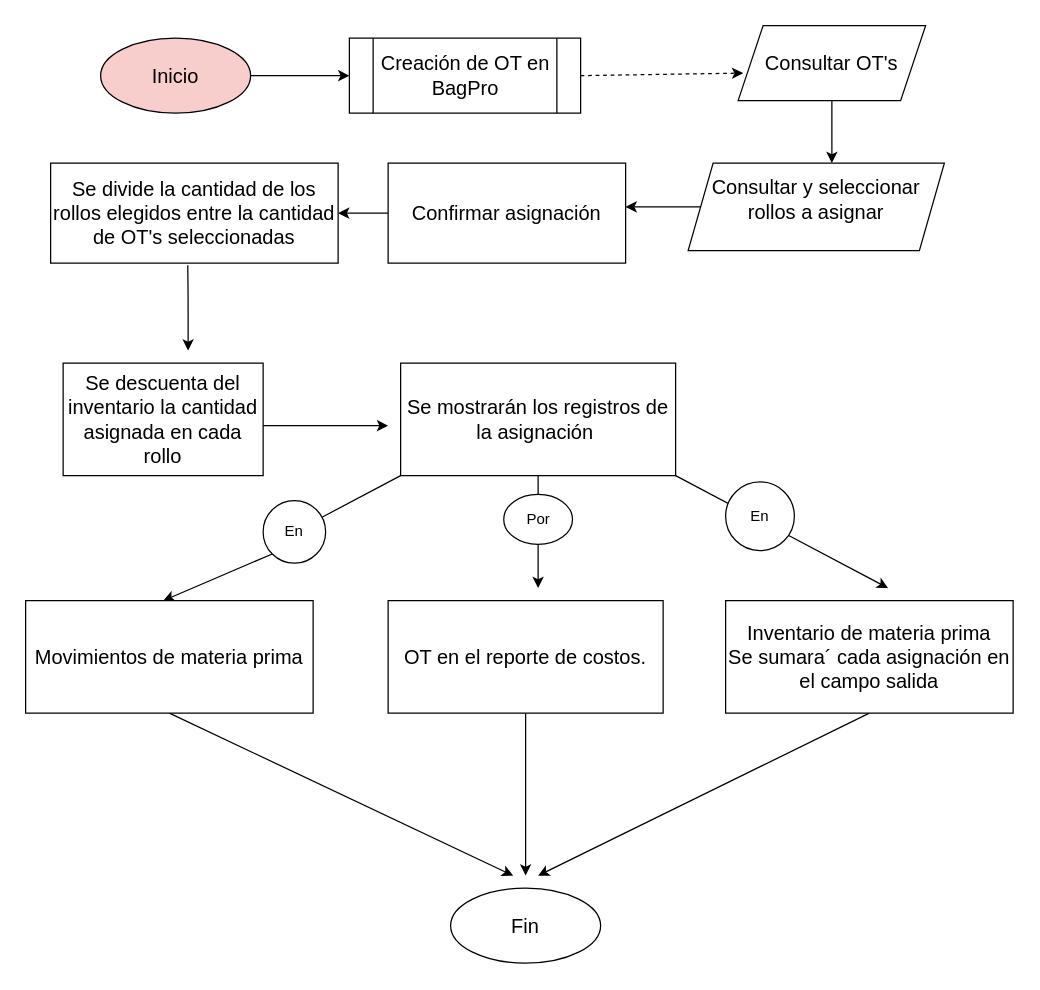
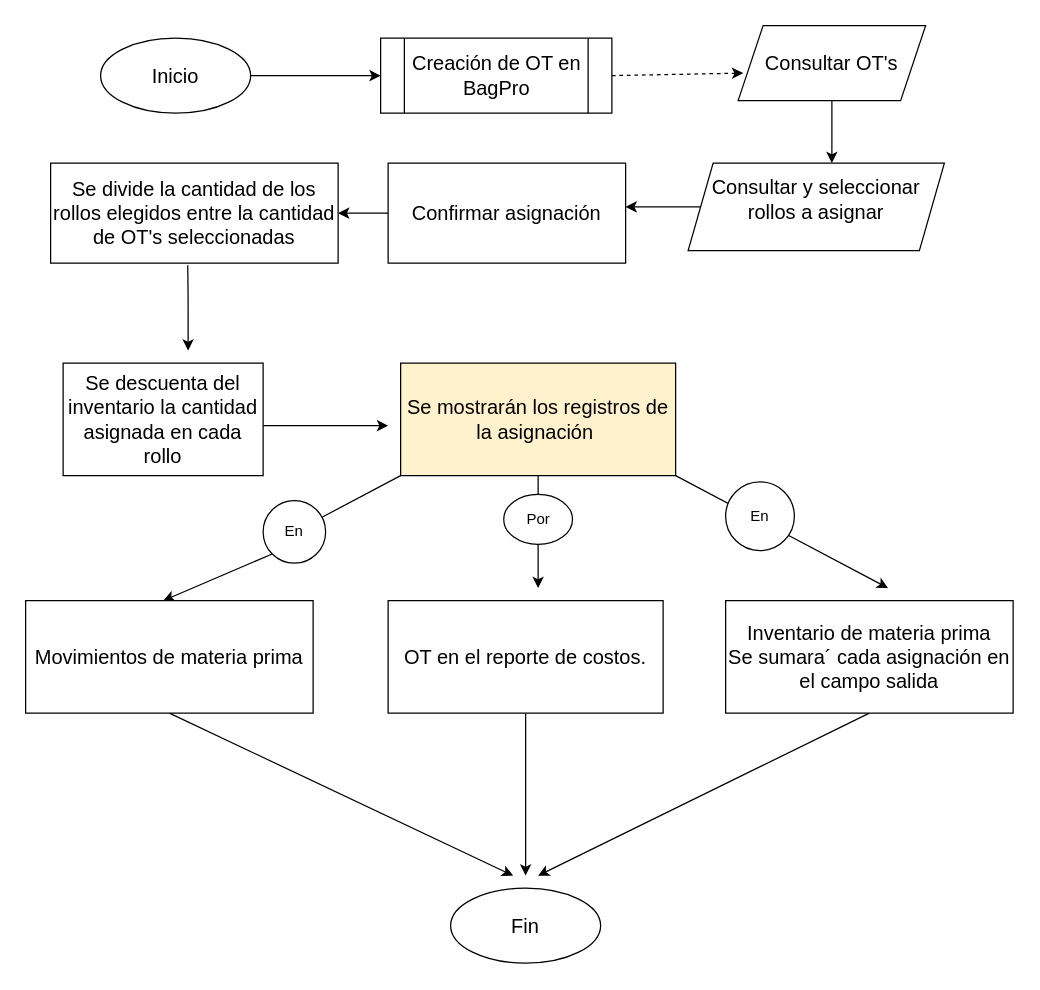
(176, 76) -> (176, 76)
(465, 76) -> (496, 76)
(538, 419) -> (538, 419)
